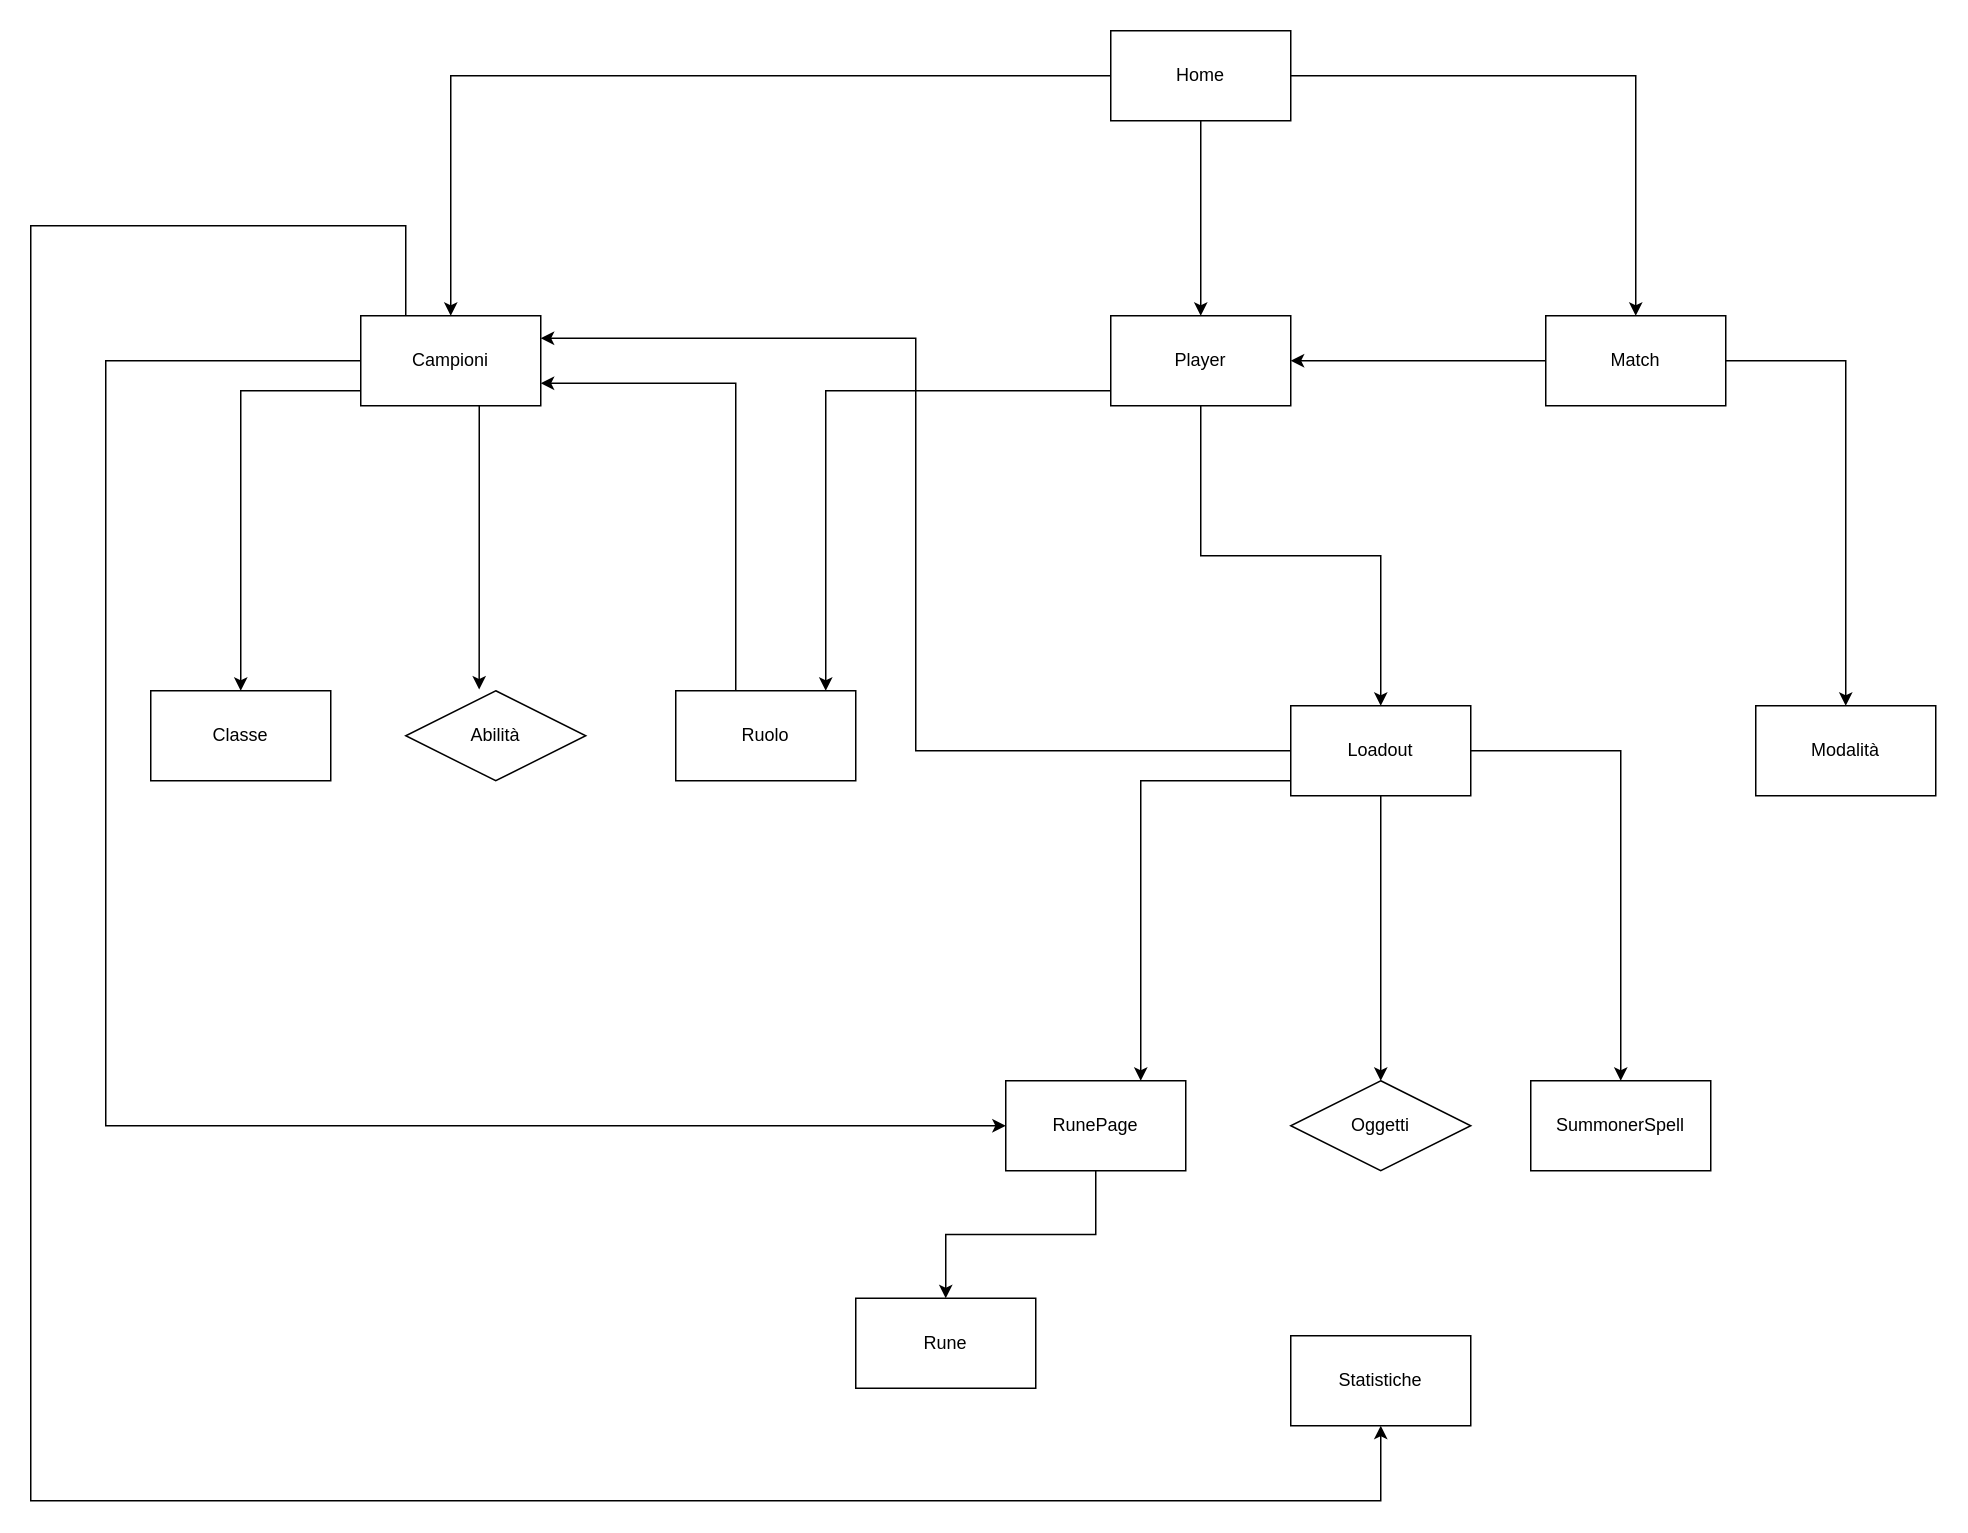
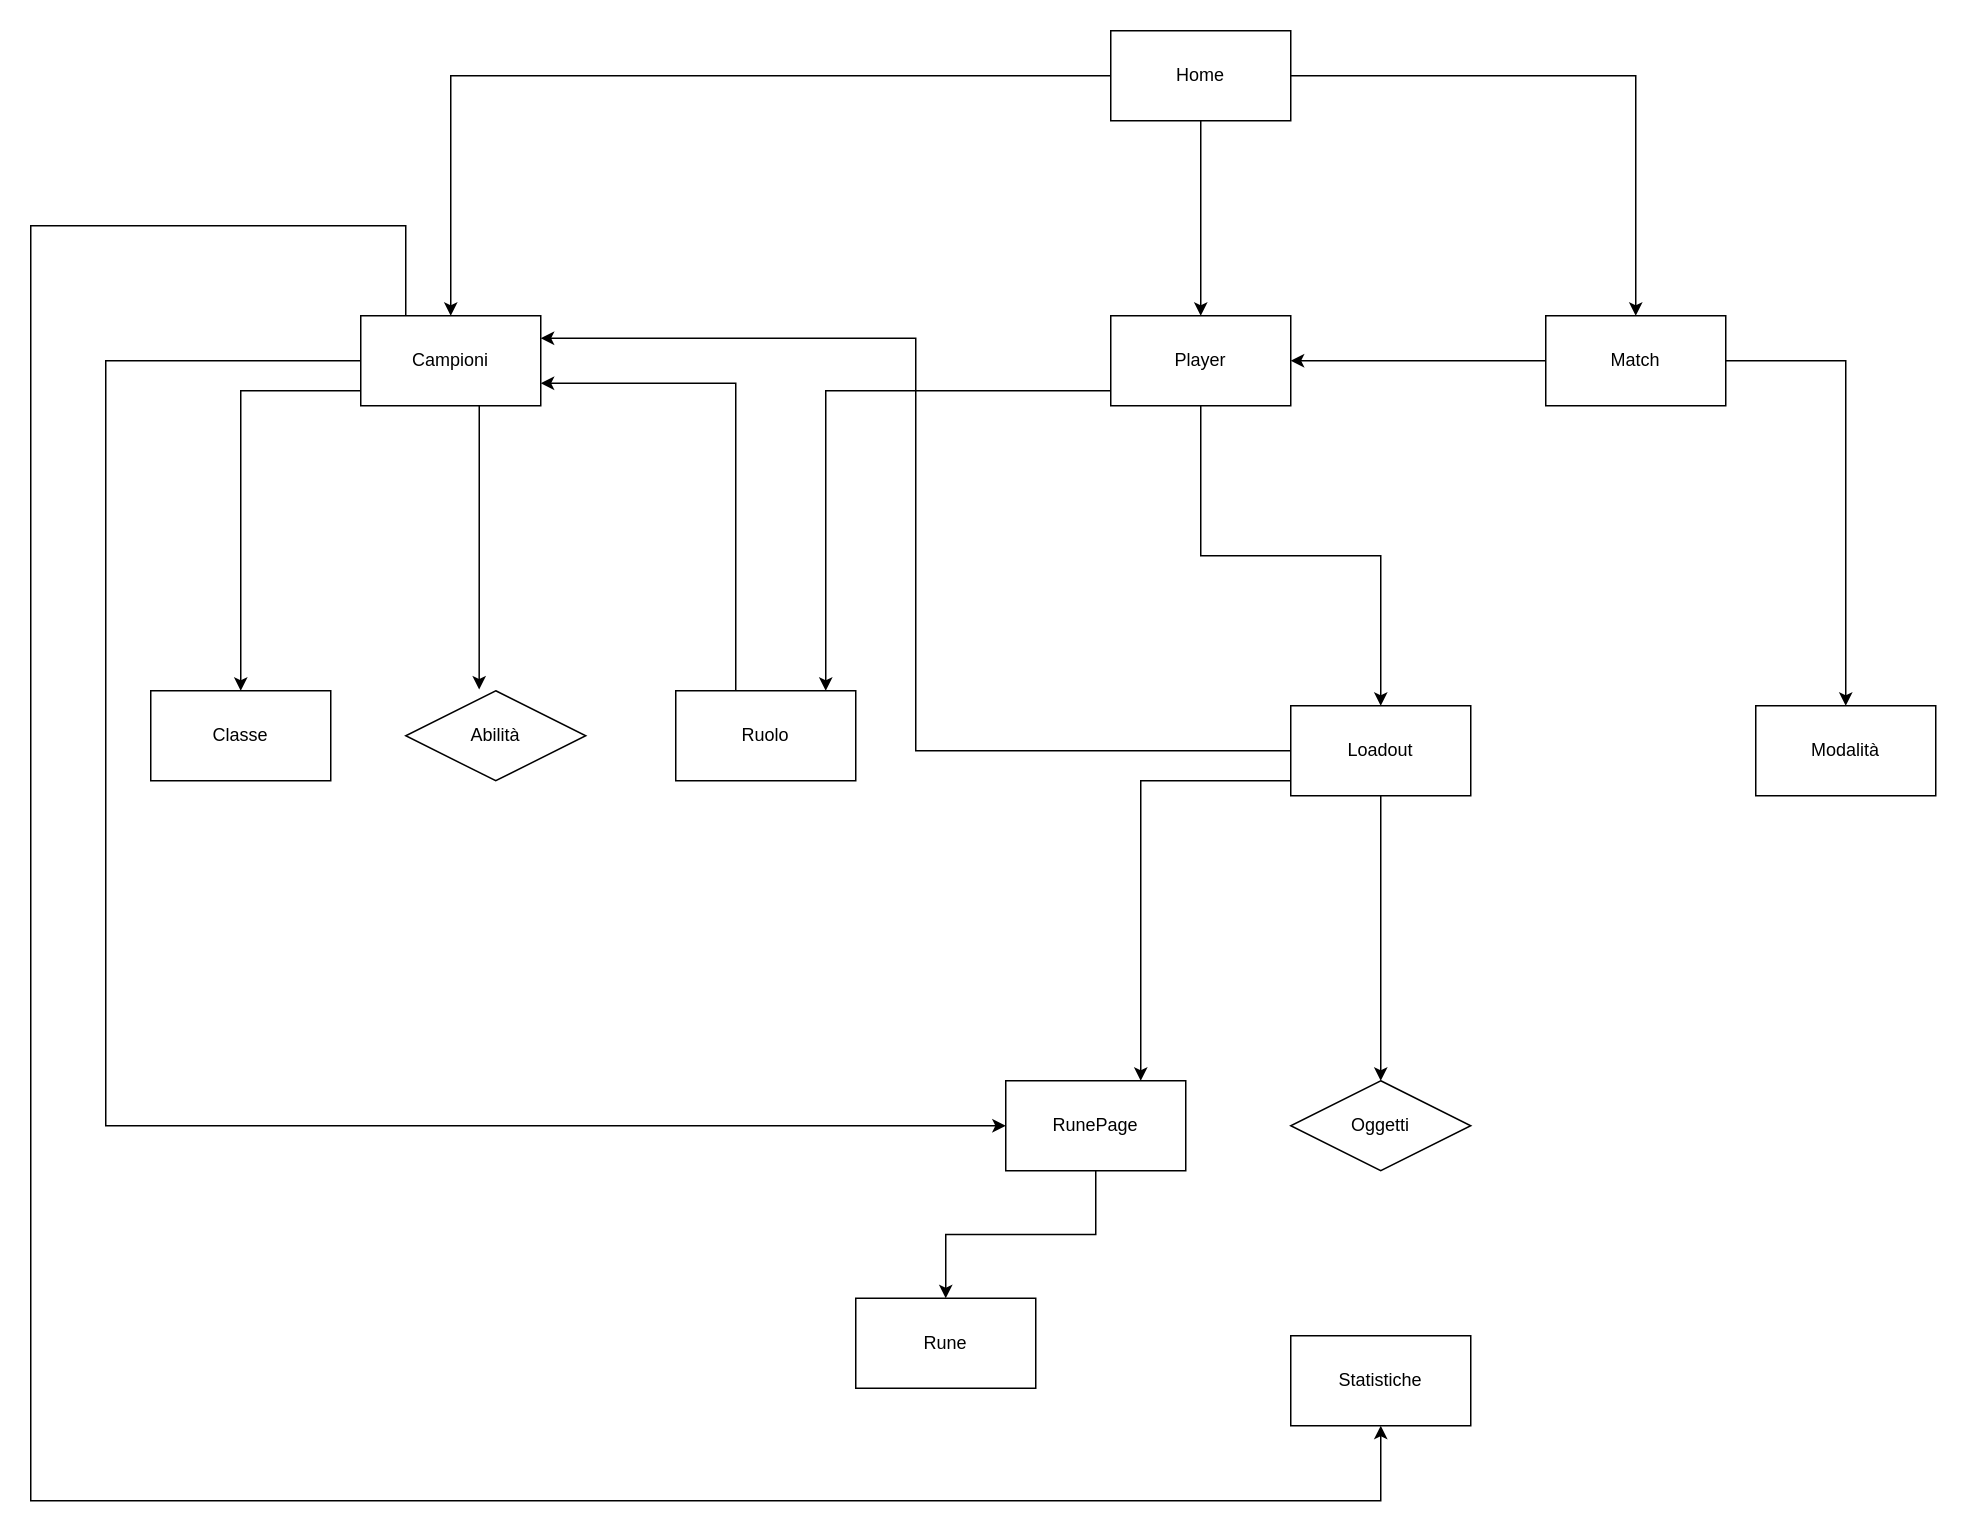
(1621, 836) -> none
(1621, 1126) -> none
